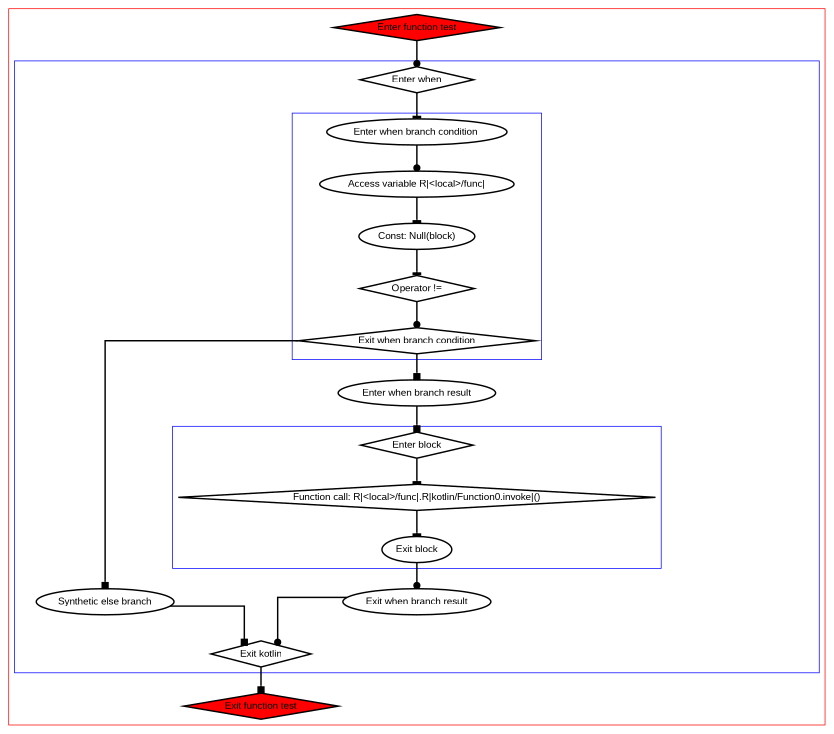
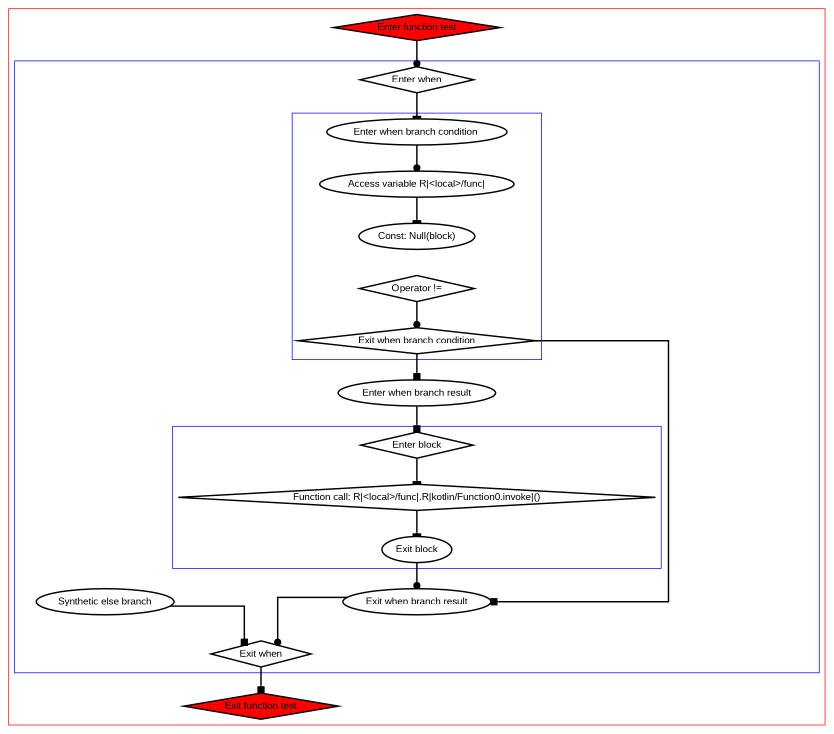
(417, 261) -> none
(105, 364) -> (668, 490)
(261, 654) -> (261, 654)
